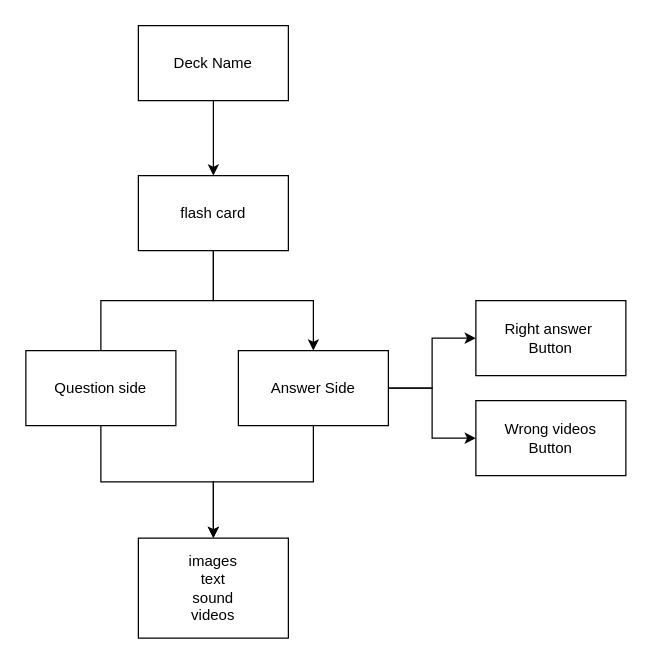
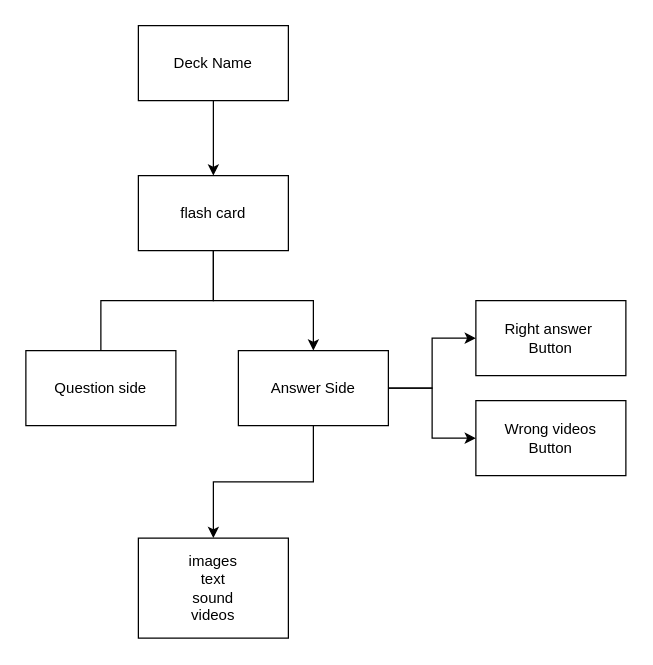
(128, 482) -> none
